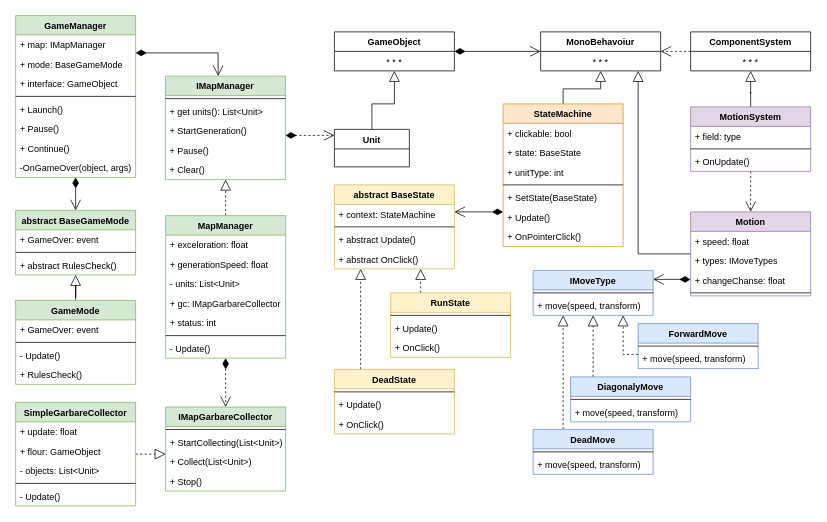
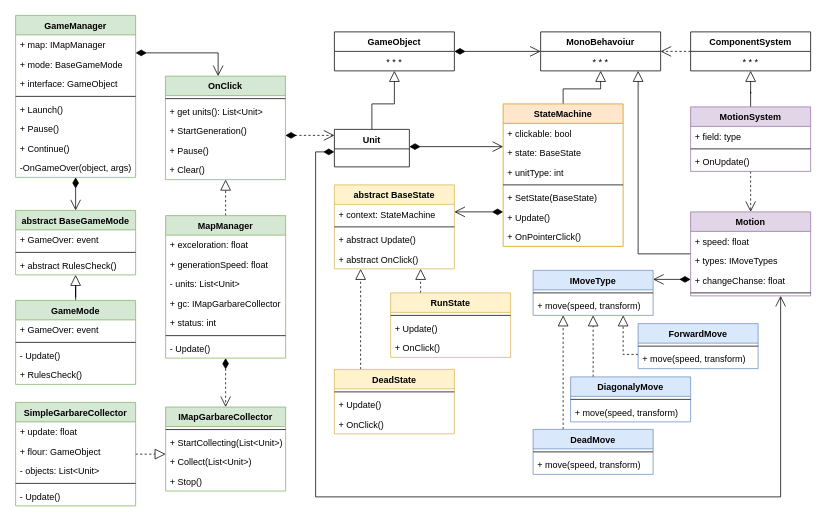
(225, 86) -> (225, 86)
none -> (460, 147)
none -> (315, 322)
